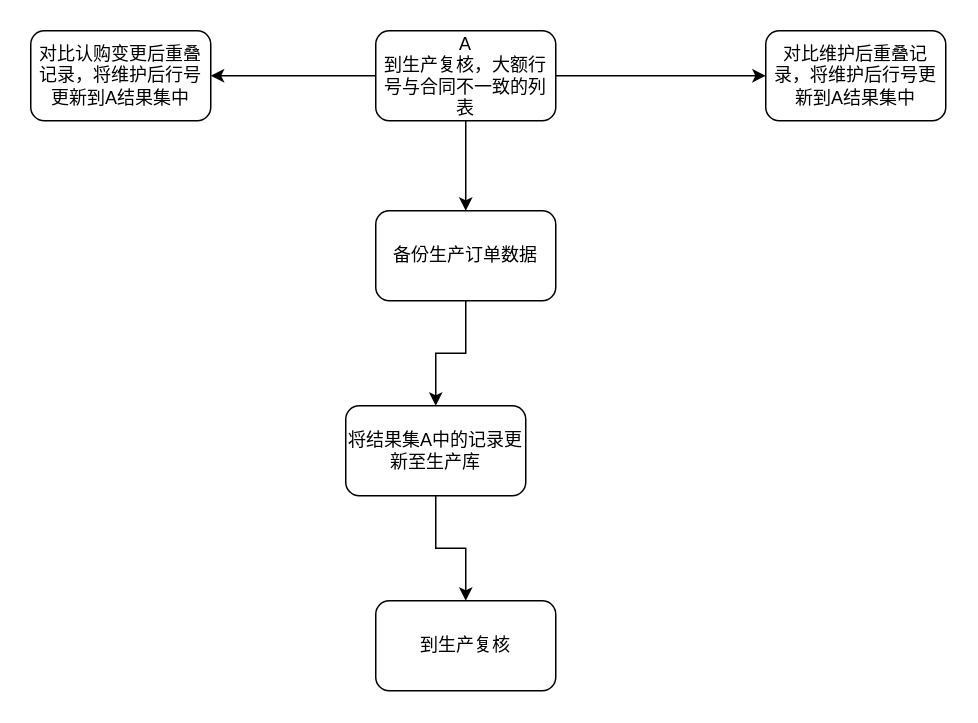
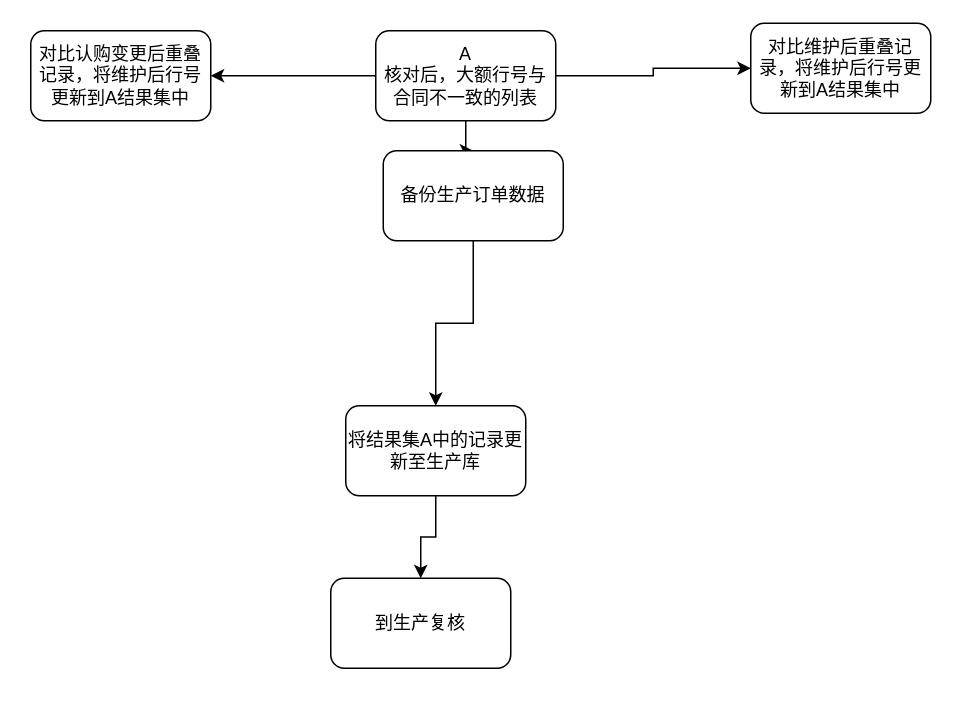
(466, 76) -> (466, 76)
(856, 76) -> (841, 68)
(466, 256) -> (473, 196)
(466, 646) -> (421, 623)
